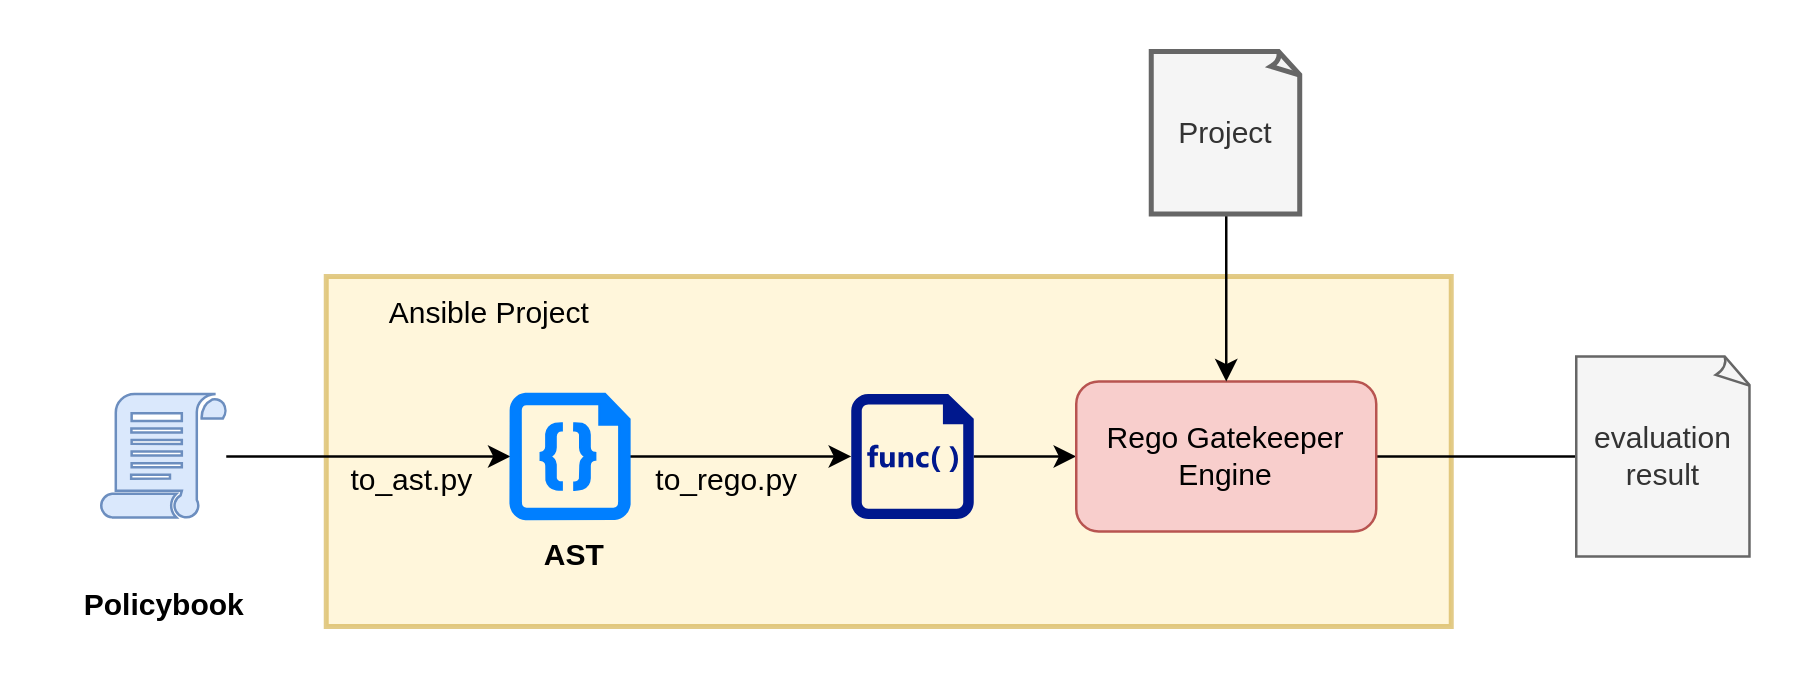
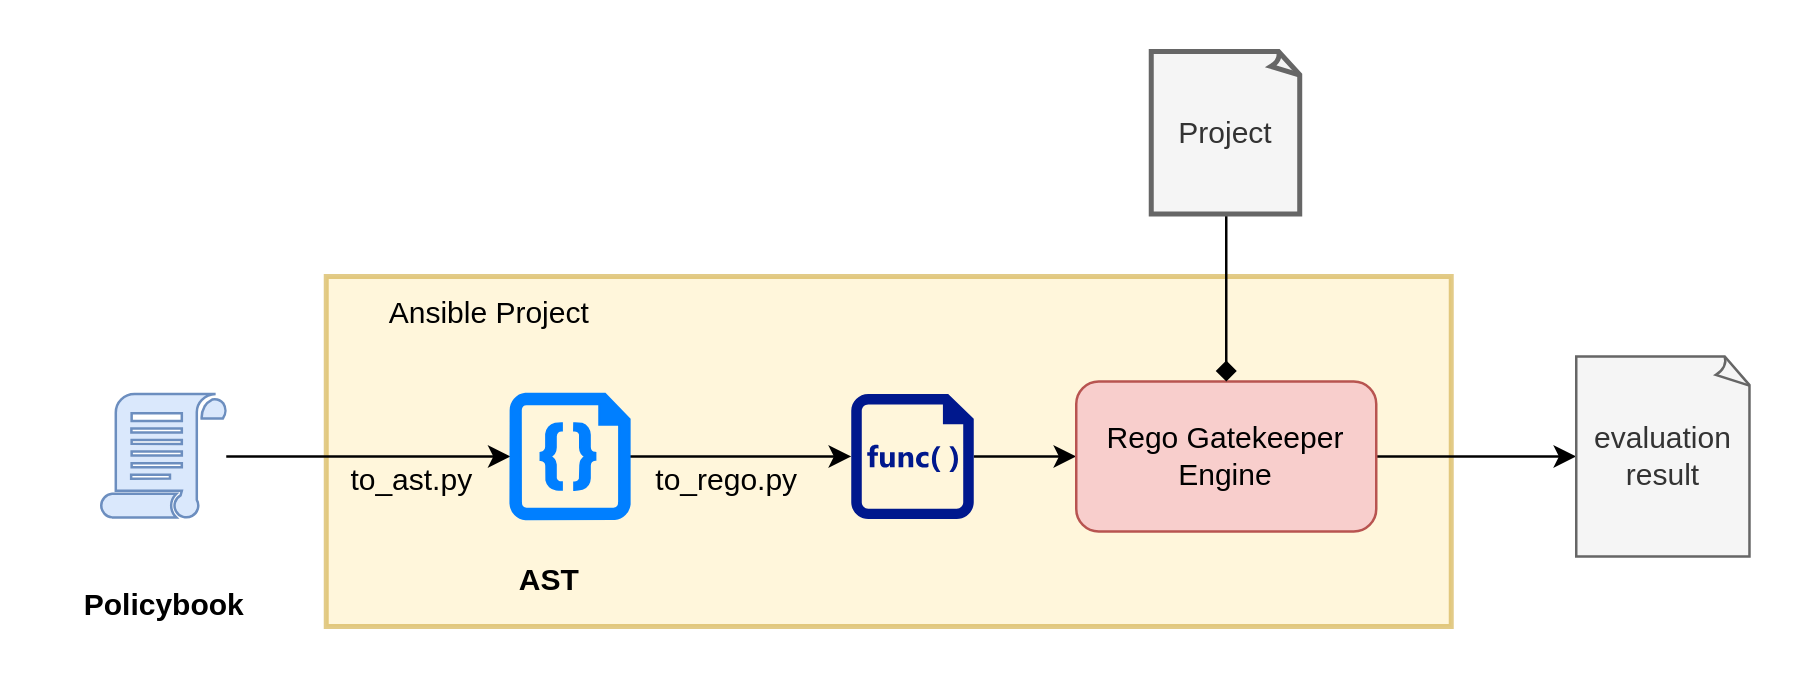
(1226, 362) -> (1226, 361)
(1564, 456) -> (1558, 456)
(573, 556) -> (548, 581)
